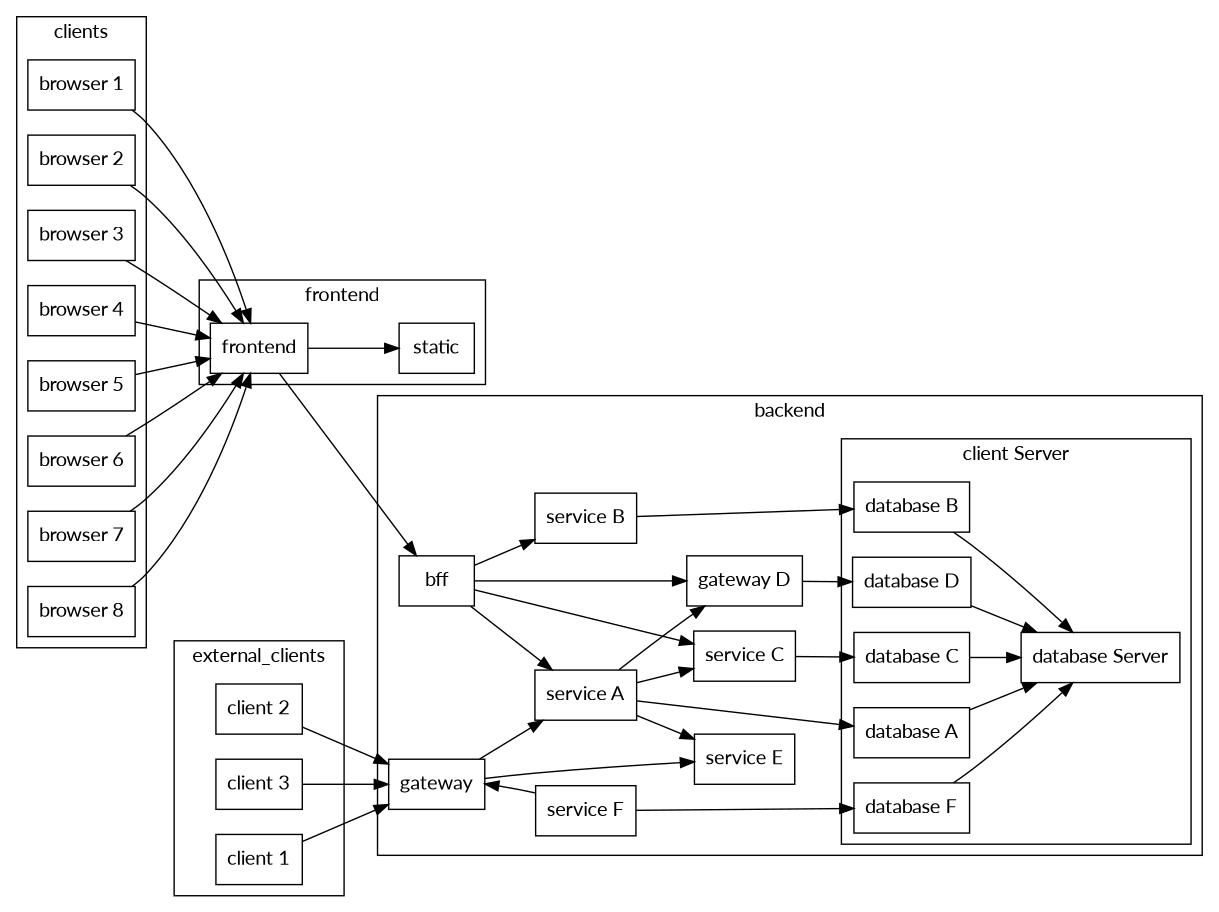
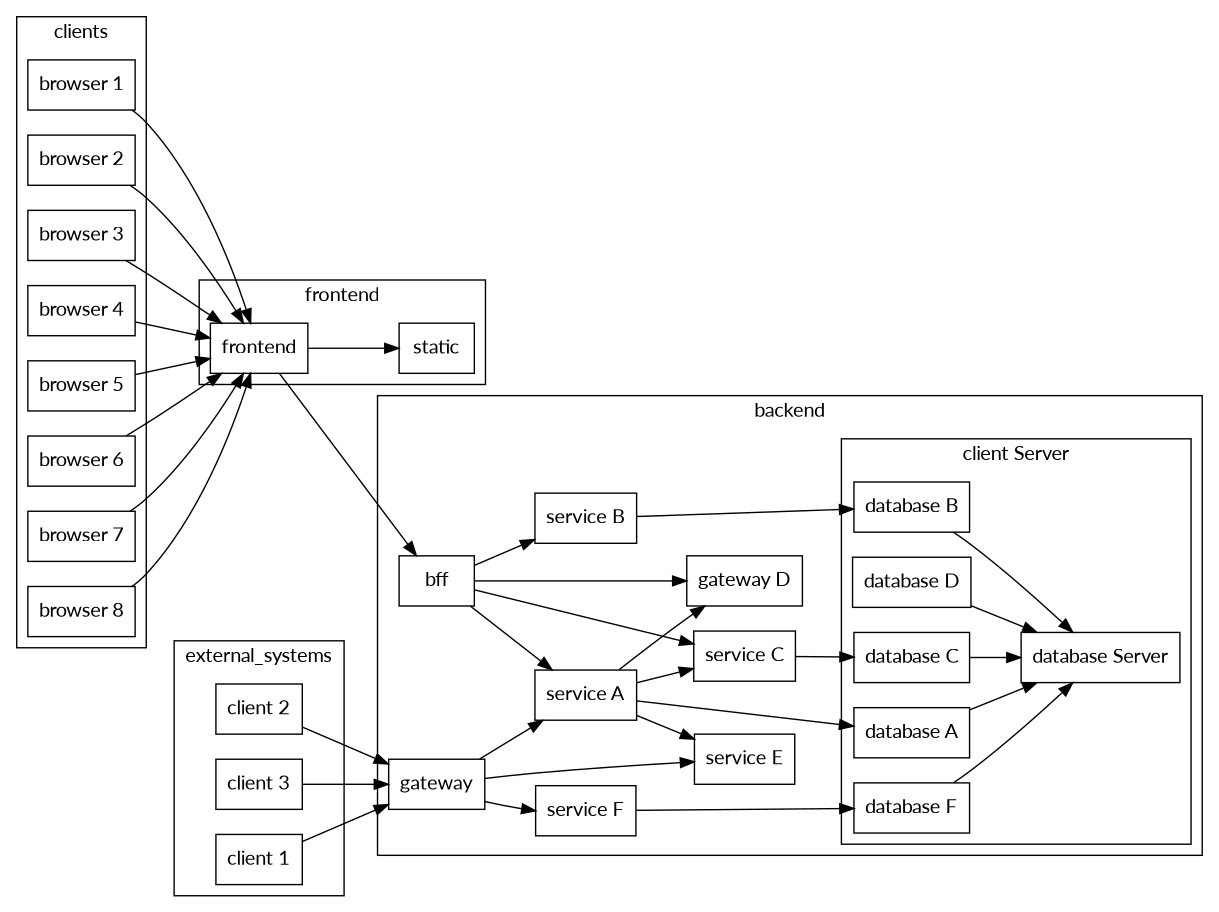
(820, 582) -> none
(259, 657) -> (259, 657)
(517, 789) -> (503, 805)
